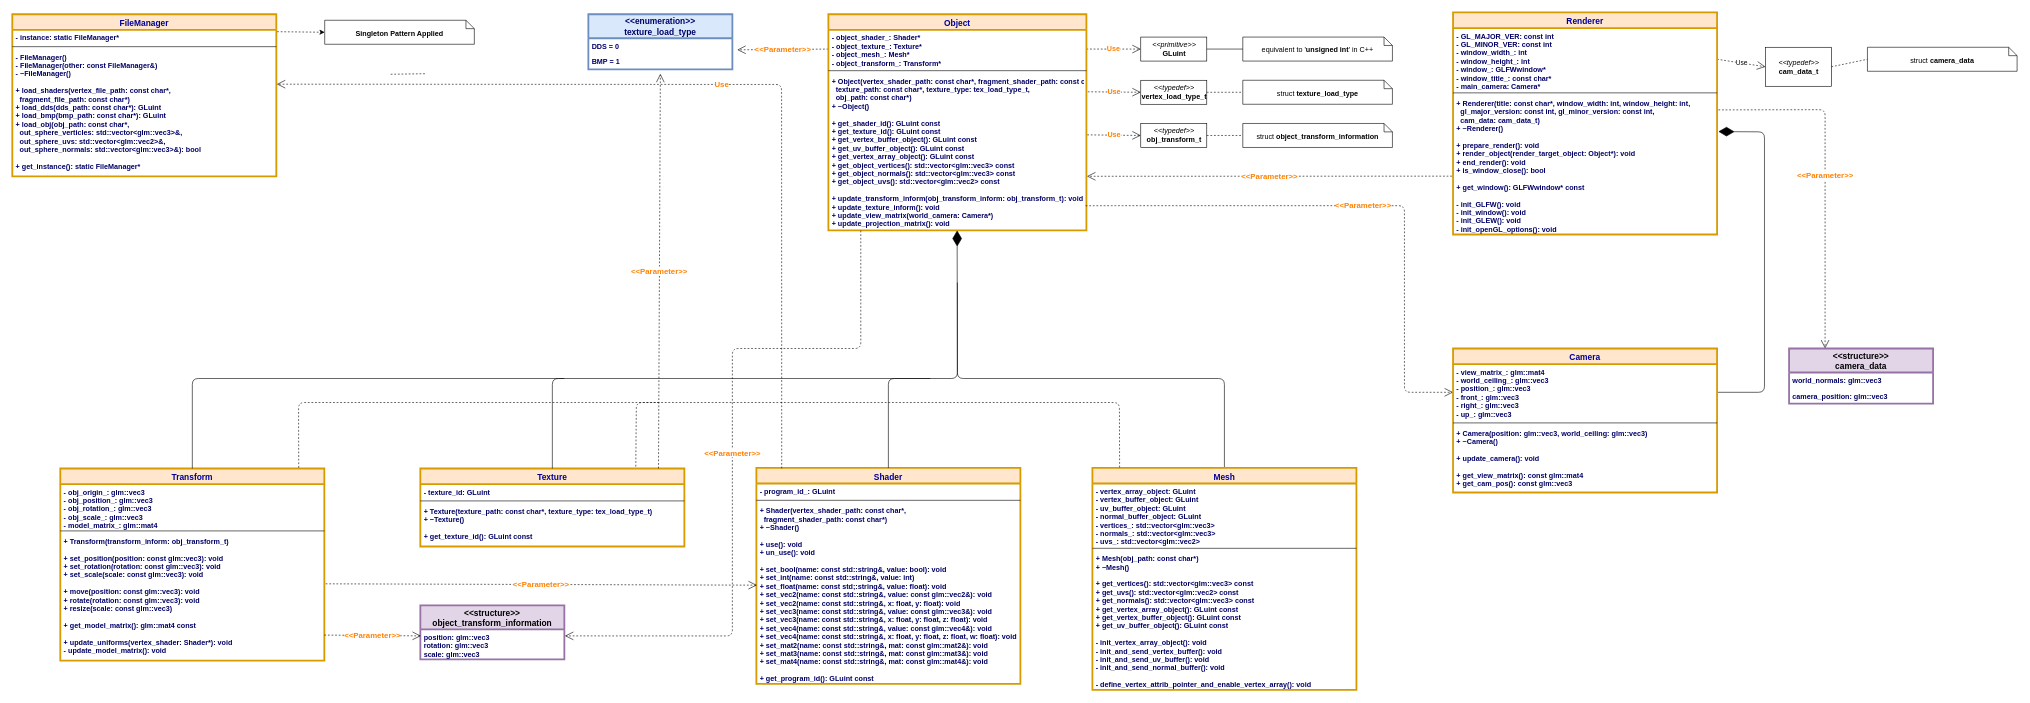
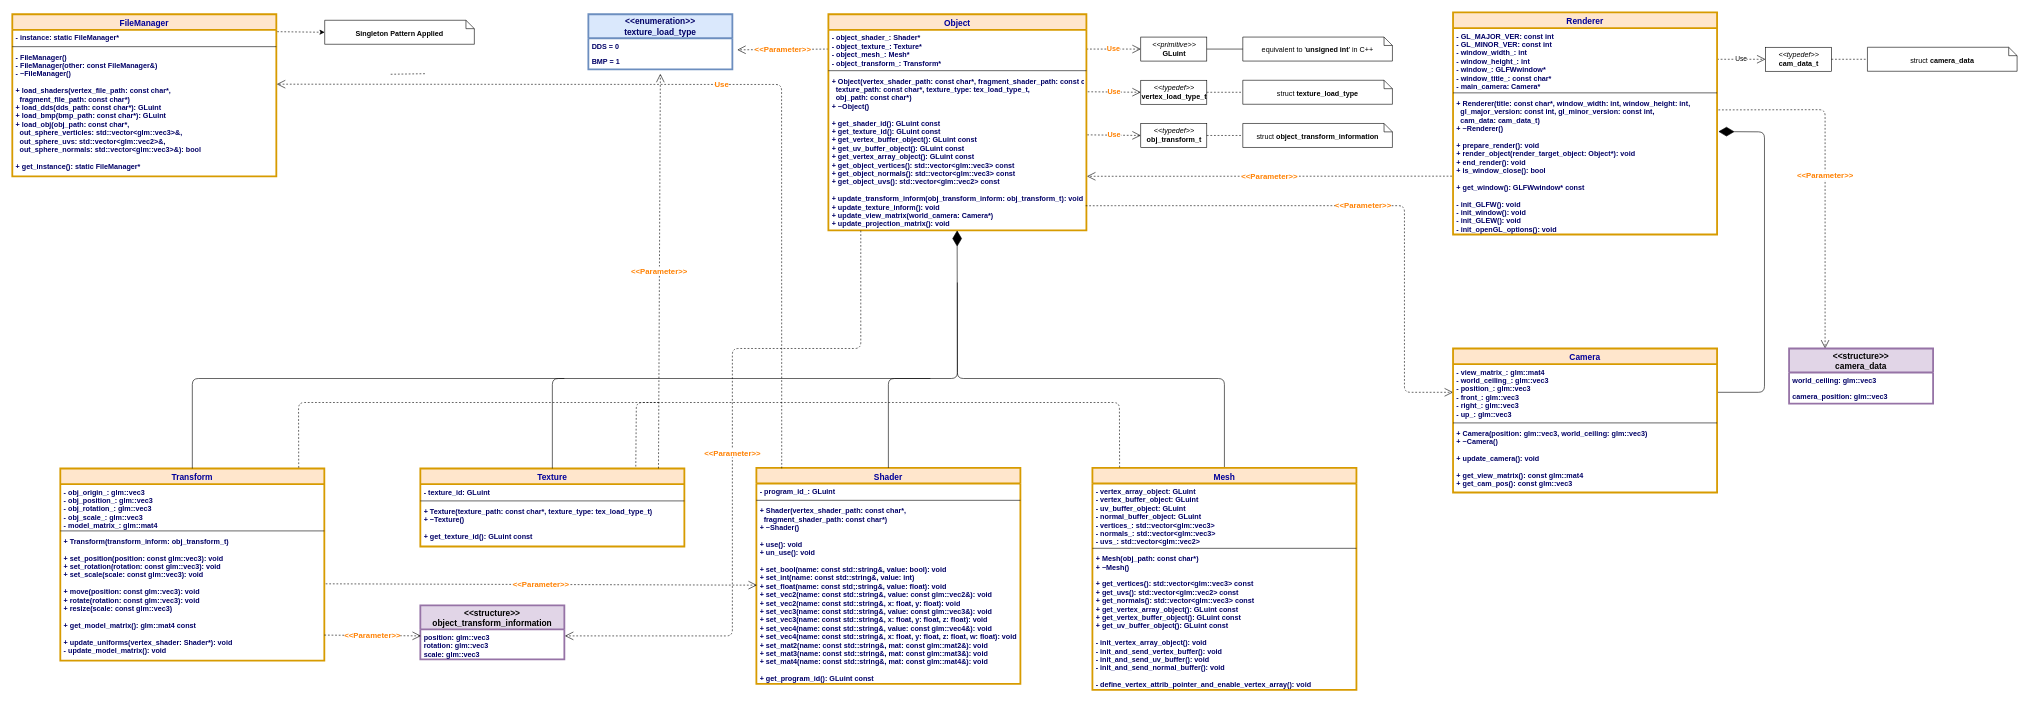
(1798, 67) -> (1798, 59)
(1834, 380) -> (1832, 380)
